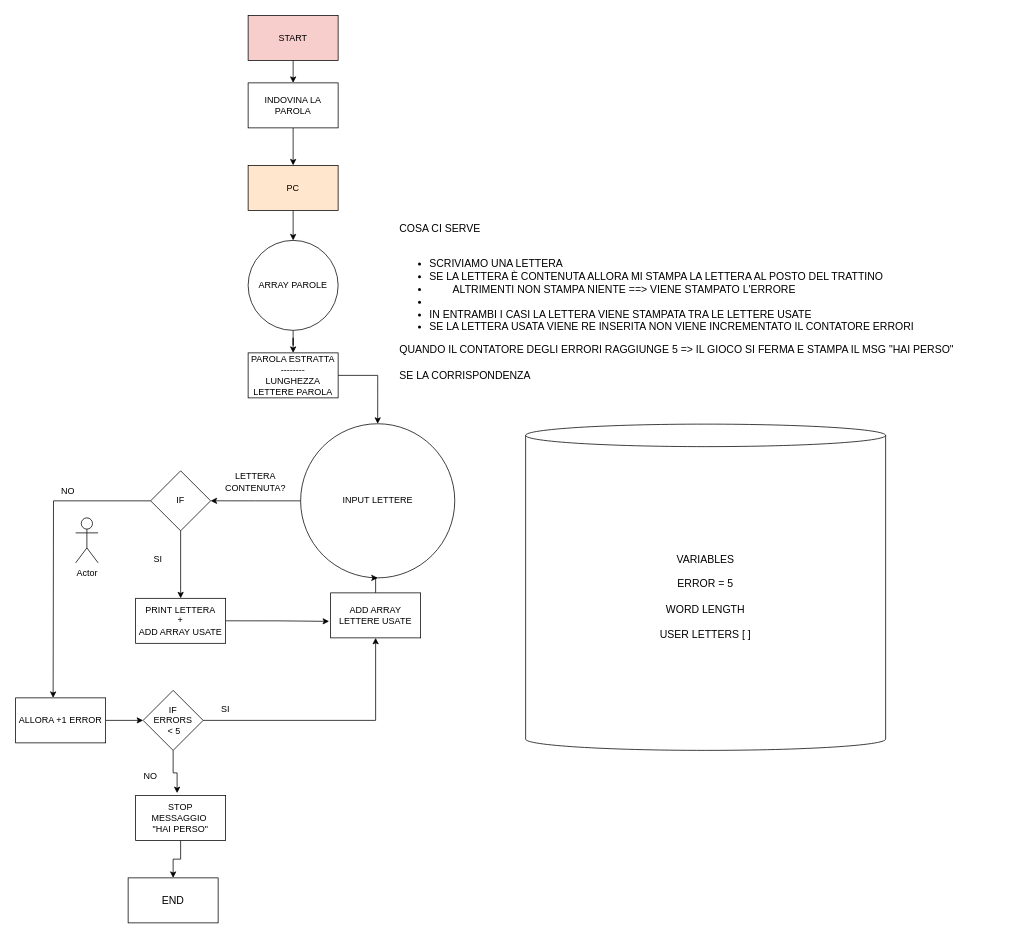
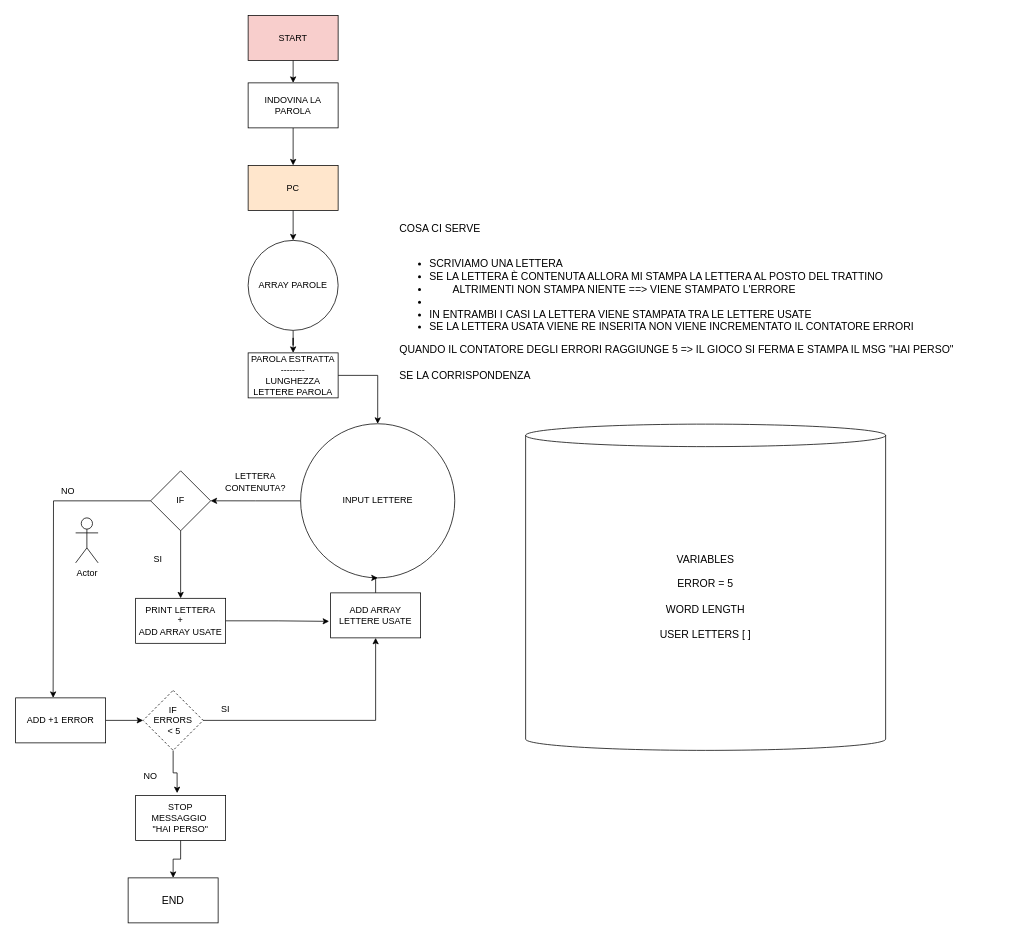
(60, 720) -> (60, 720)
(173, 720) -> (173, 720)
